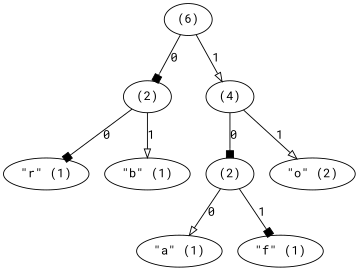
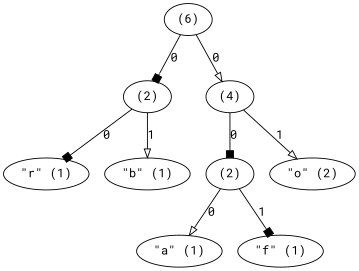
(216, 58) -> (216, 58)
